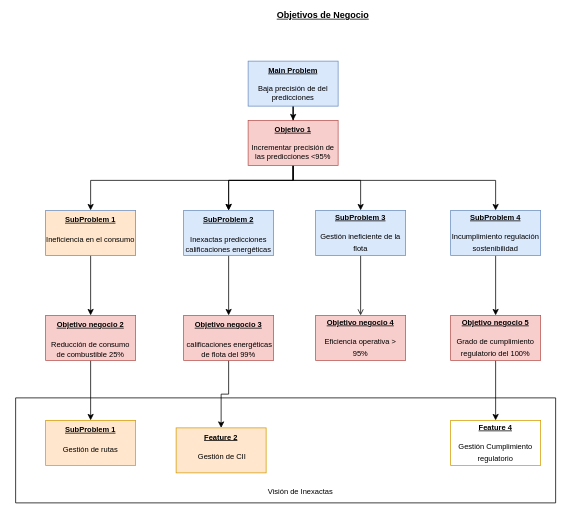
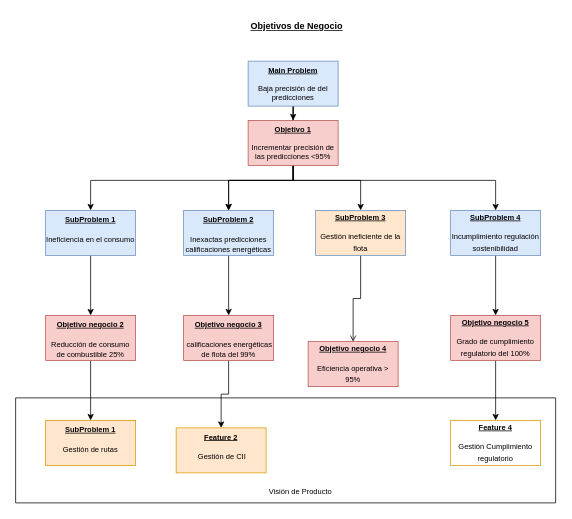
(323, 15) -> (297, 27)
(90, 233) -> (90, 233)
(360, 233) -> (360, 233)
(360, 338) -> (353, 364)
(300, 492) -> (300, 492)
